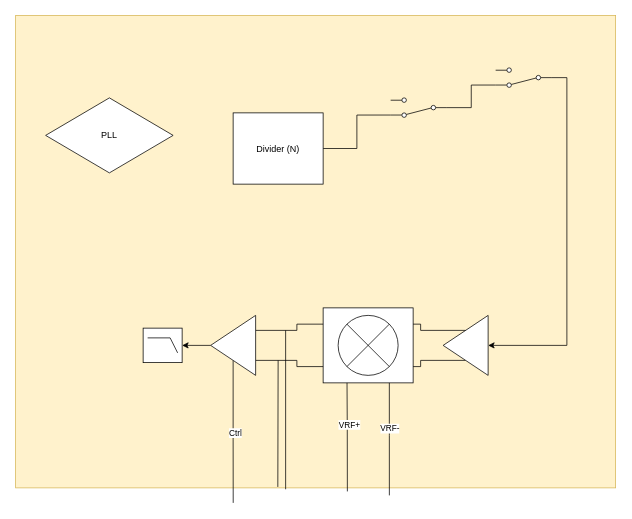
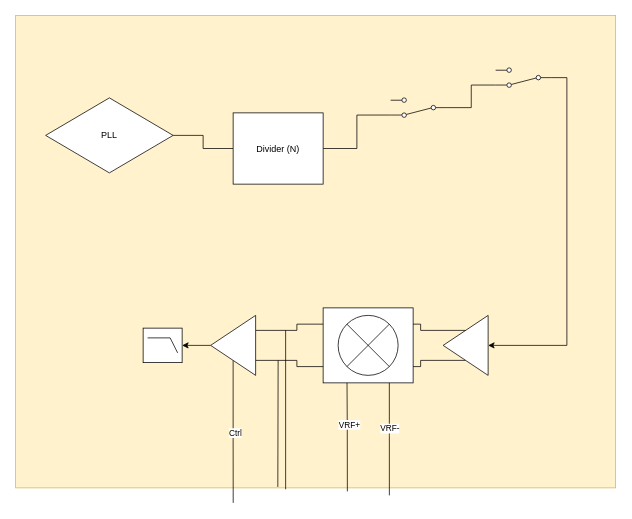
none -> (203, 141)
